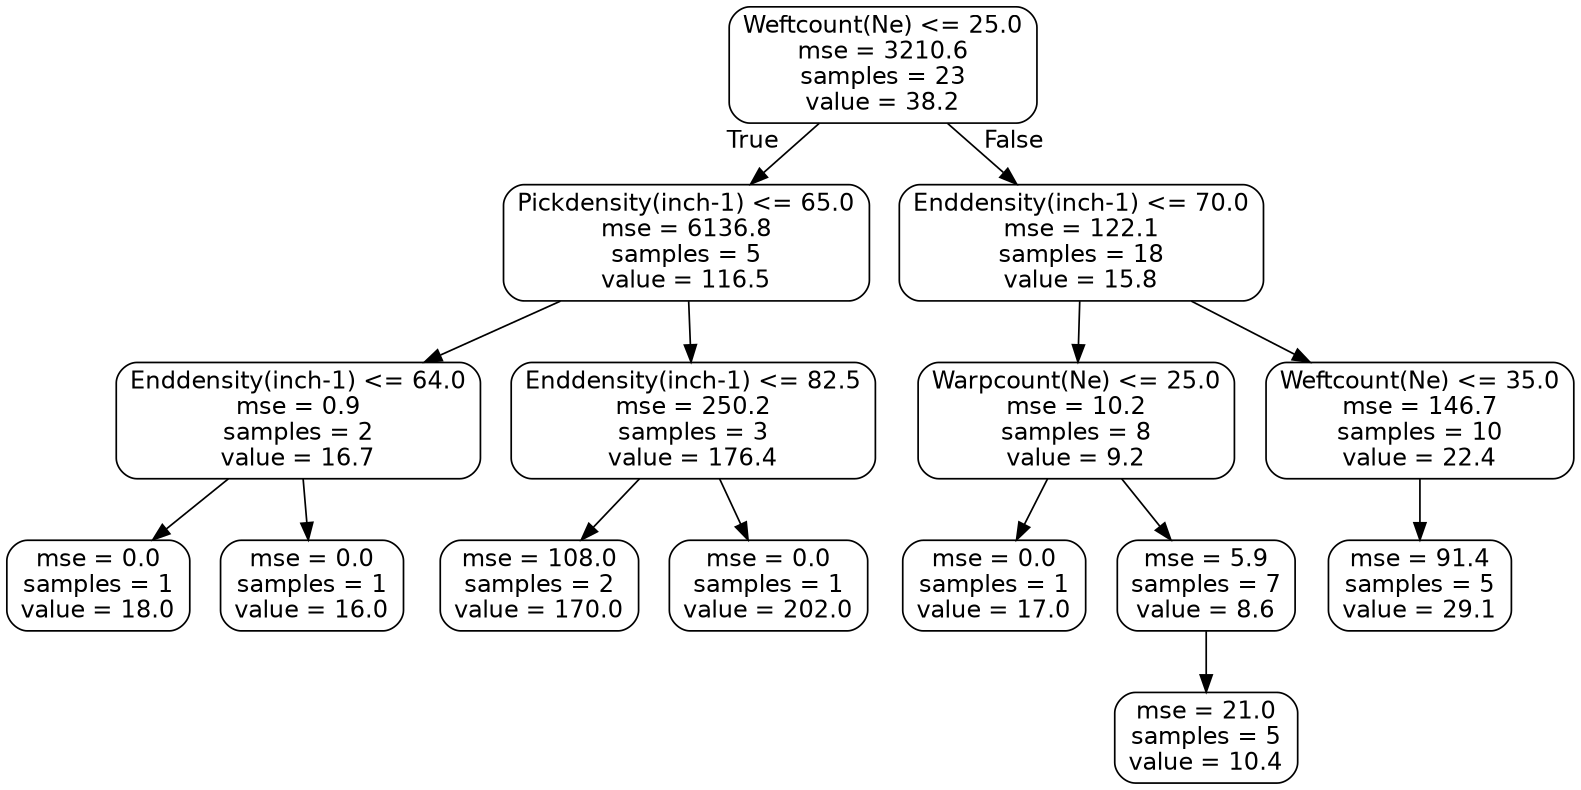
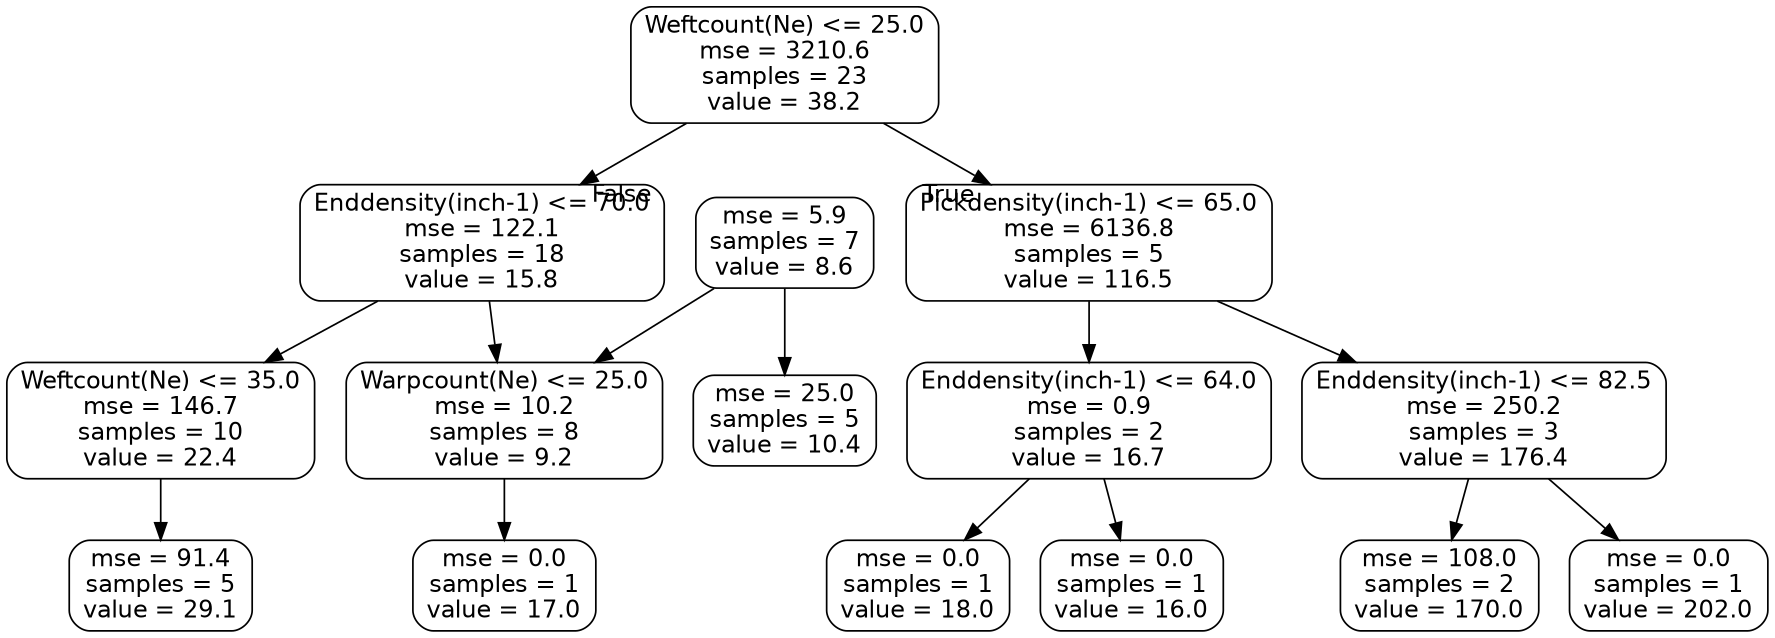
(1141, 502) -> (662, 321)
(1206, 738) -> (785, 421)
